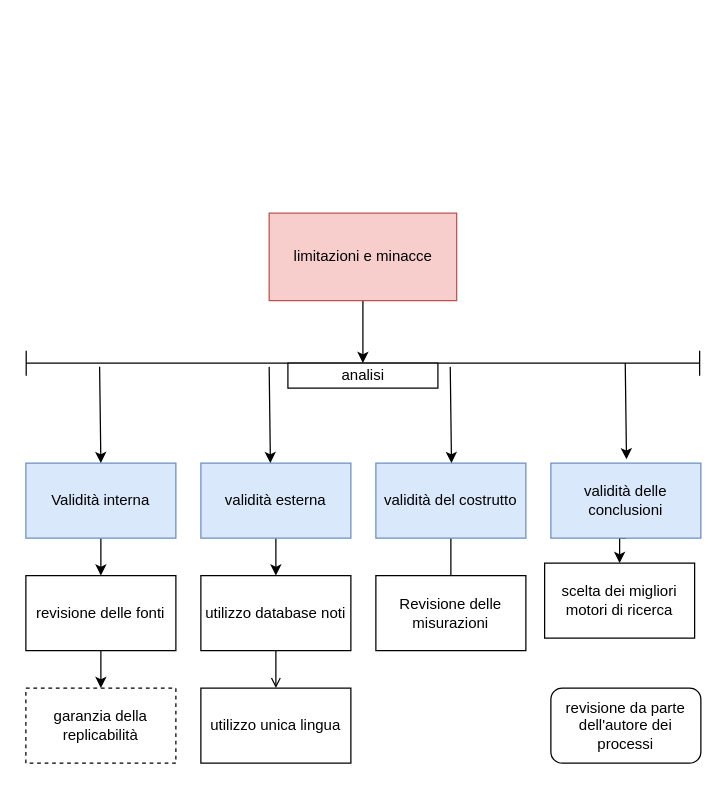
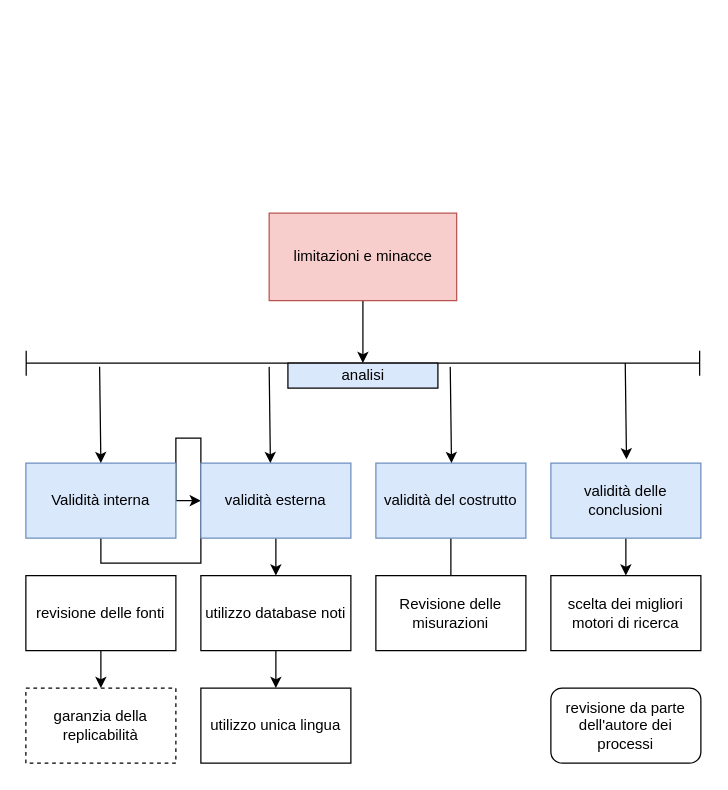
(363, 376) -> (363, 376)
(101, 564) -> (162, 563)
(619, 601) -> (626, 613)
(276, 680) -> (276, 678)
